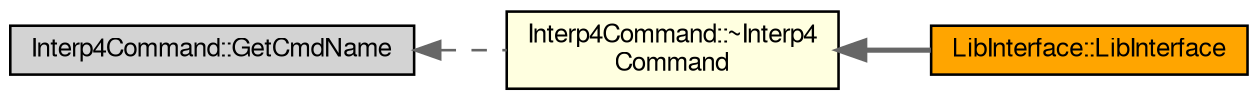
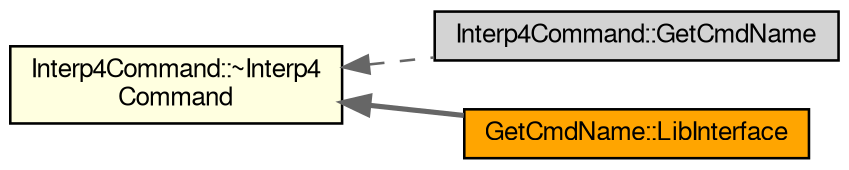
(474, 50) -> (402, 61)
(1089, 50) -> (637, 134)
